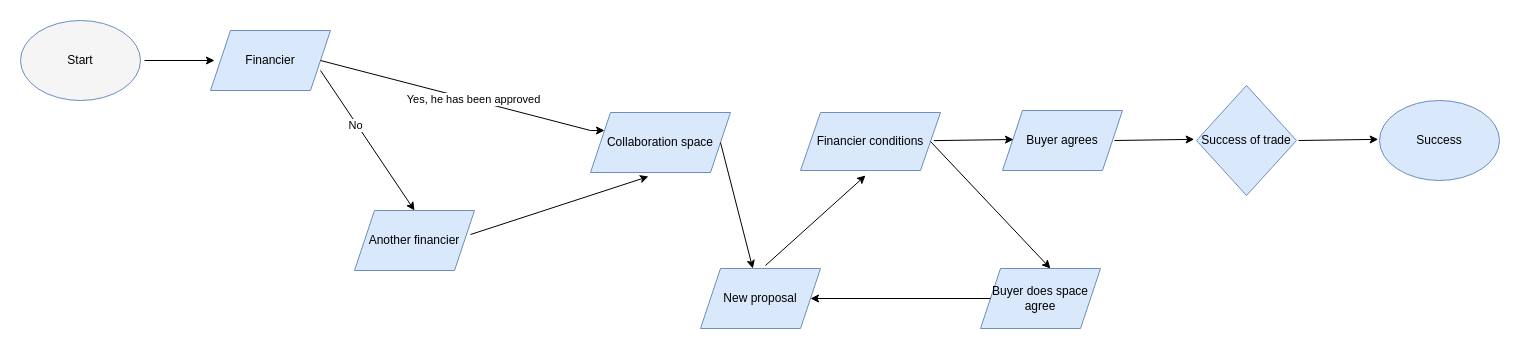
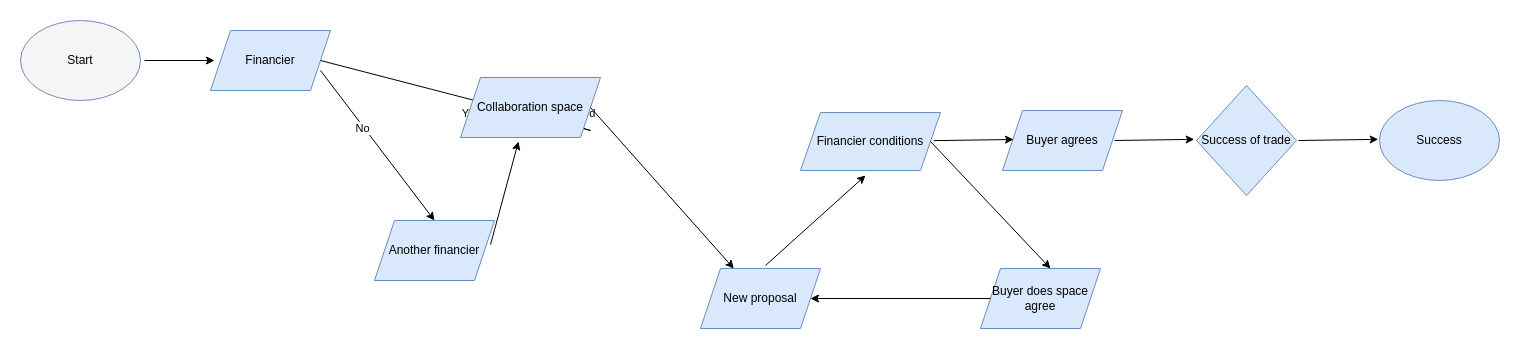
(661, 143) -> (531, 108)
(415, 241) -> (435, 251)
